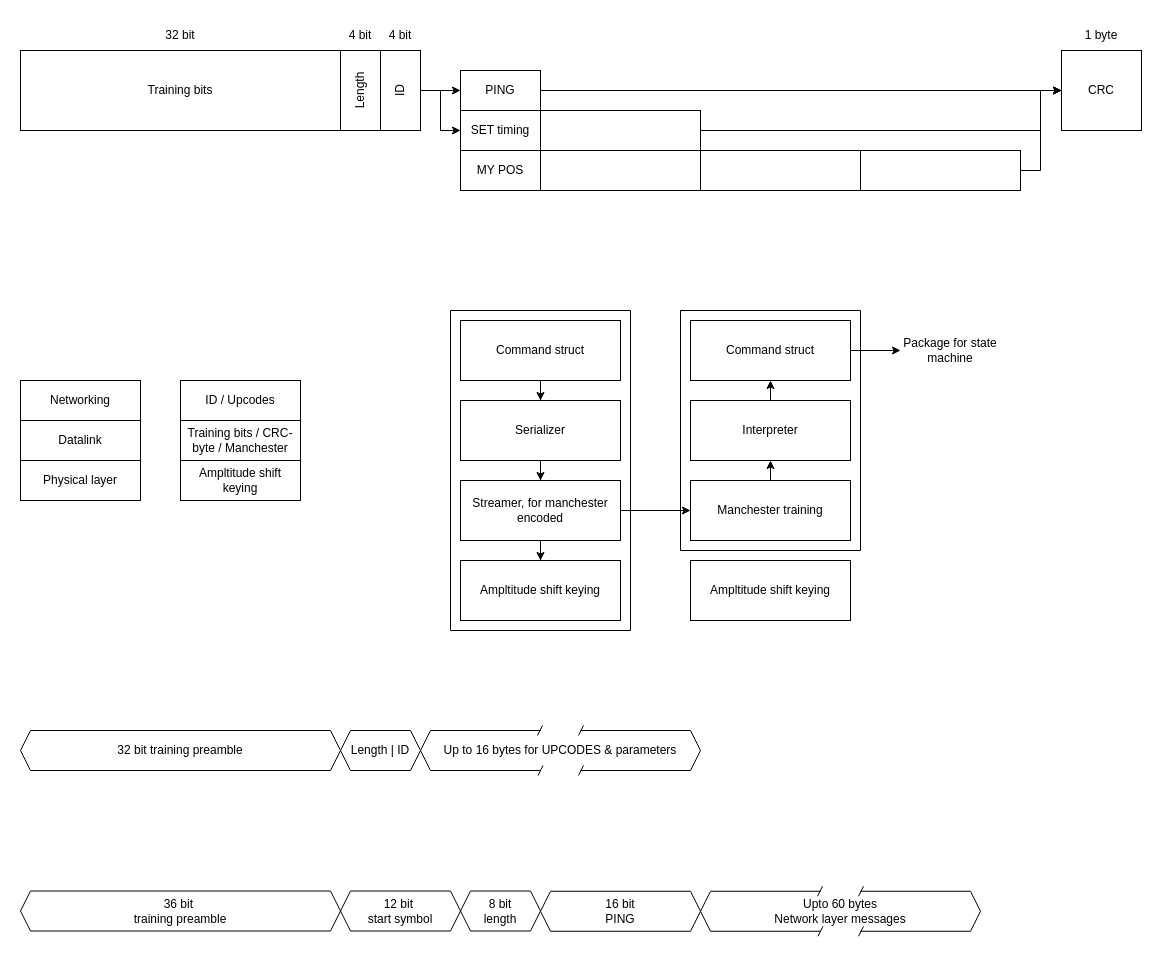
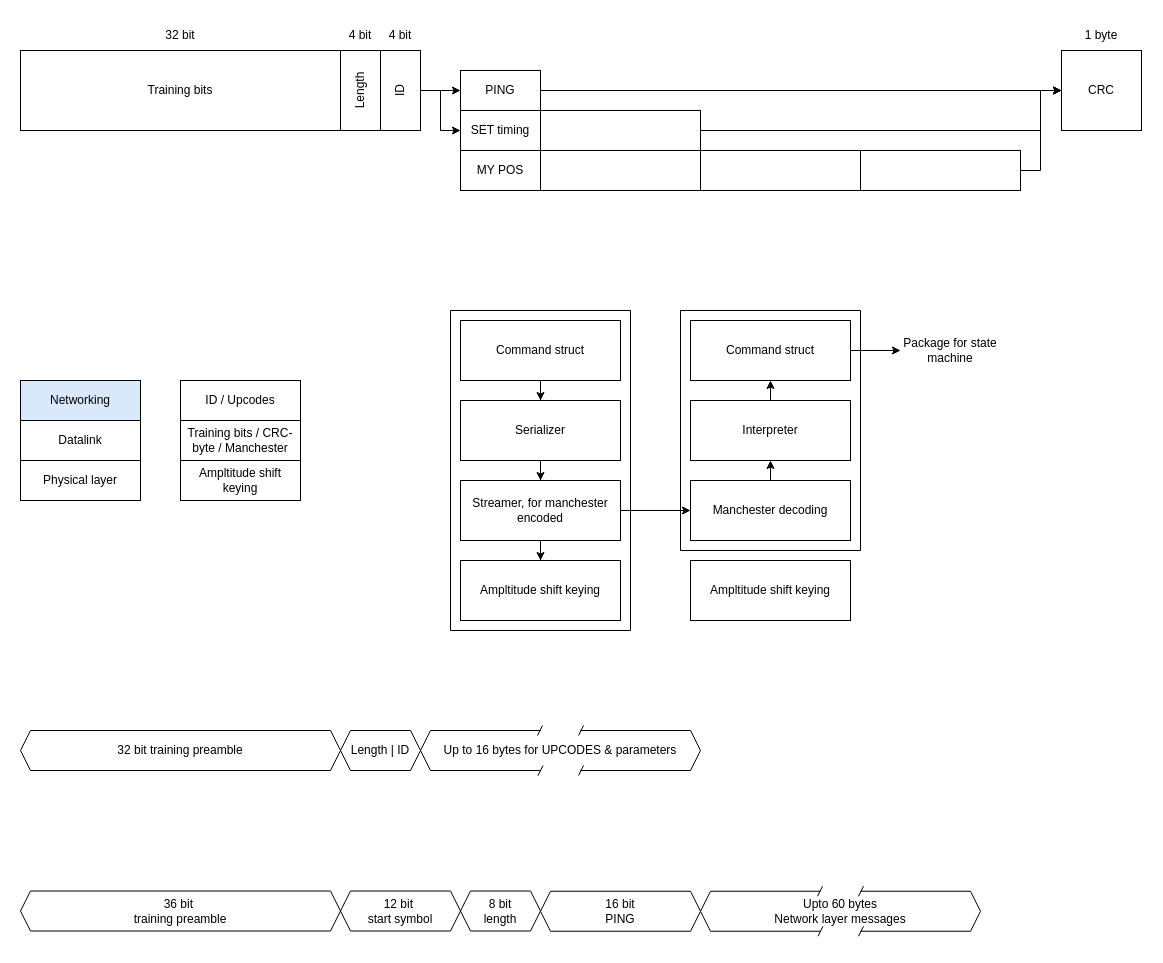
(81, 401) -> (81, 401)
(771, 511) -> (771, 511)
